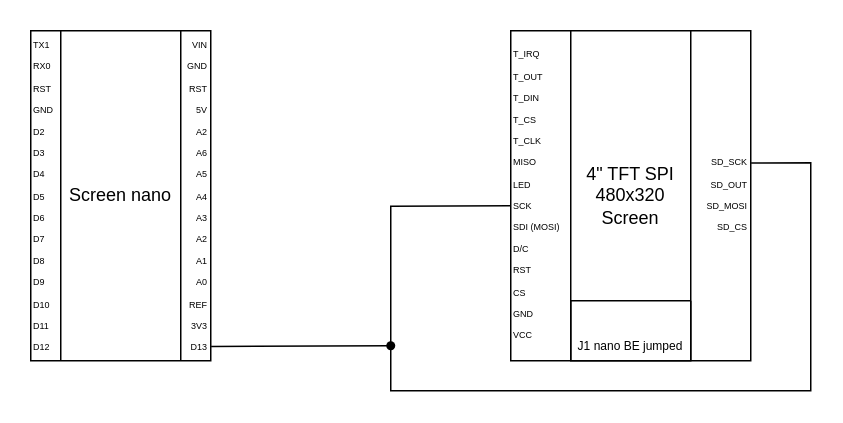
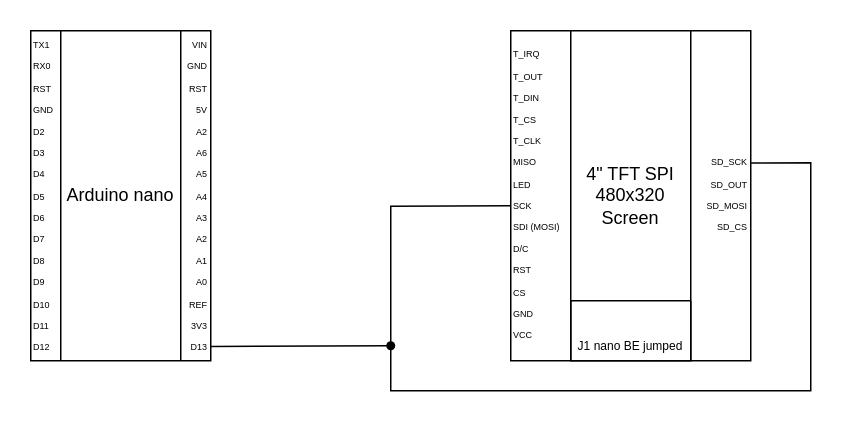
(121, 196) -> (121, 196)
